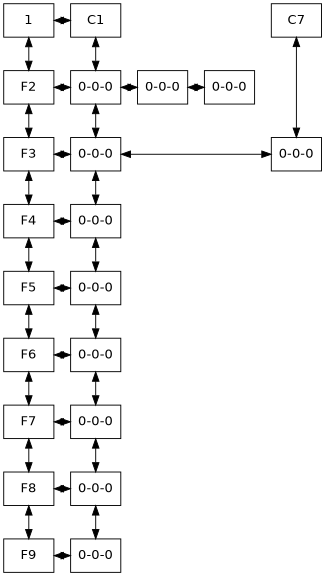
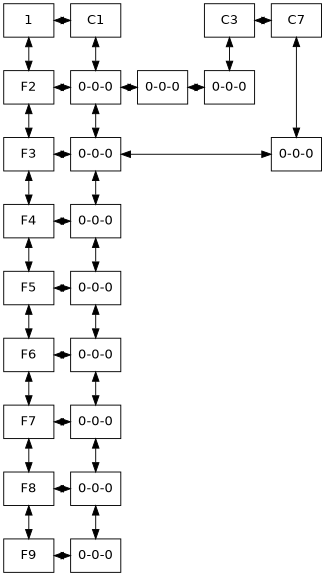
none -> (230, 20)
